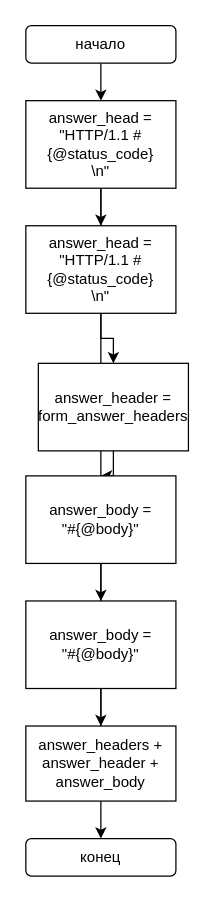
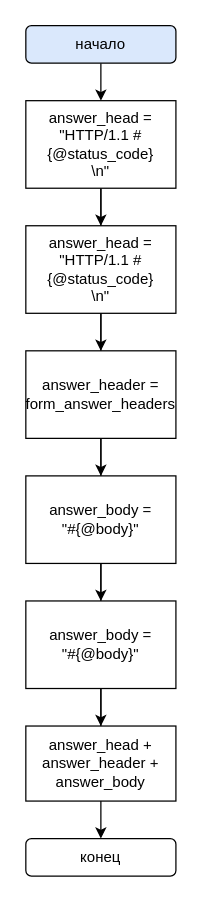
(101, 44) -> (101, 44)
(113, 407) -> (101, 394)
(101, 763) -> (101, 763)
